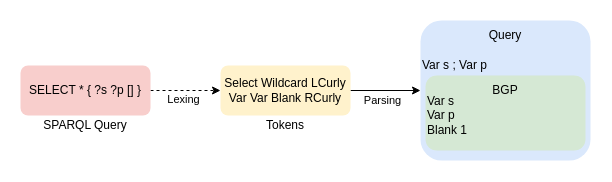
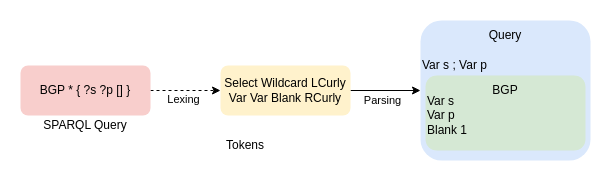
(86, 91) -> (86, 91)
(286, 126) -> (246, 146)
